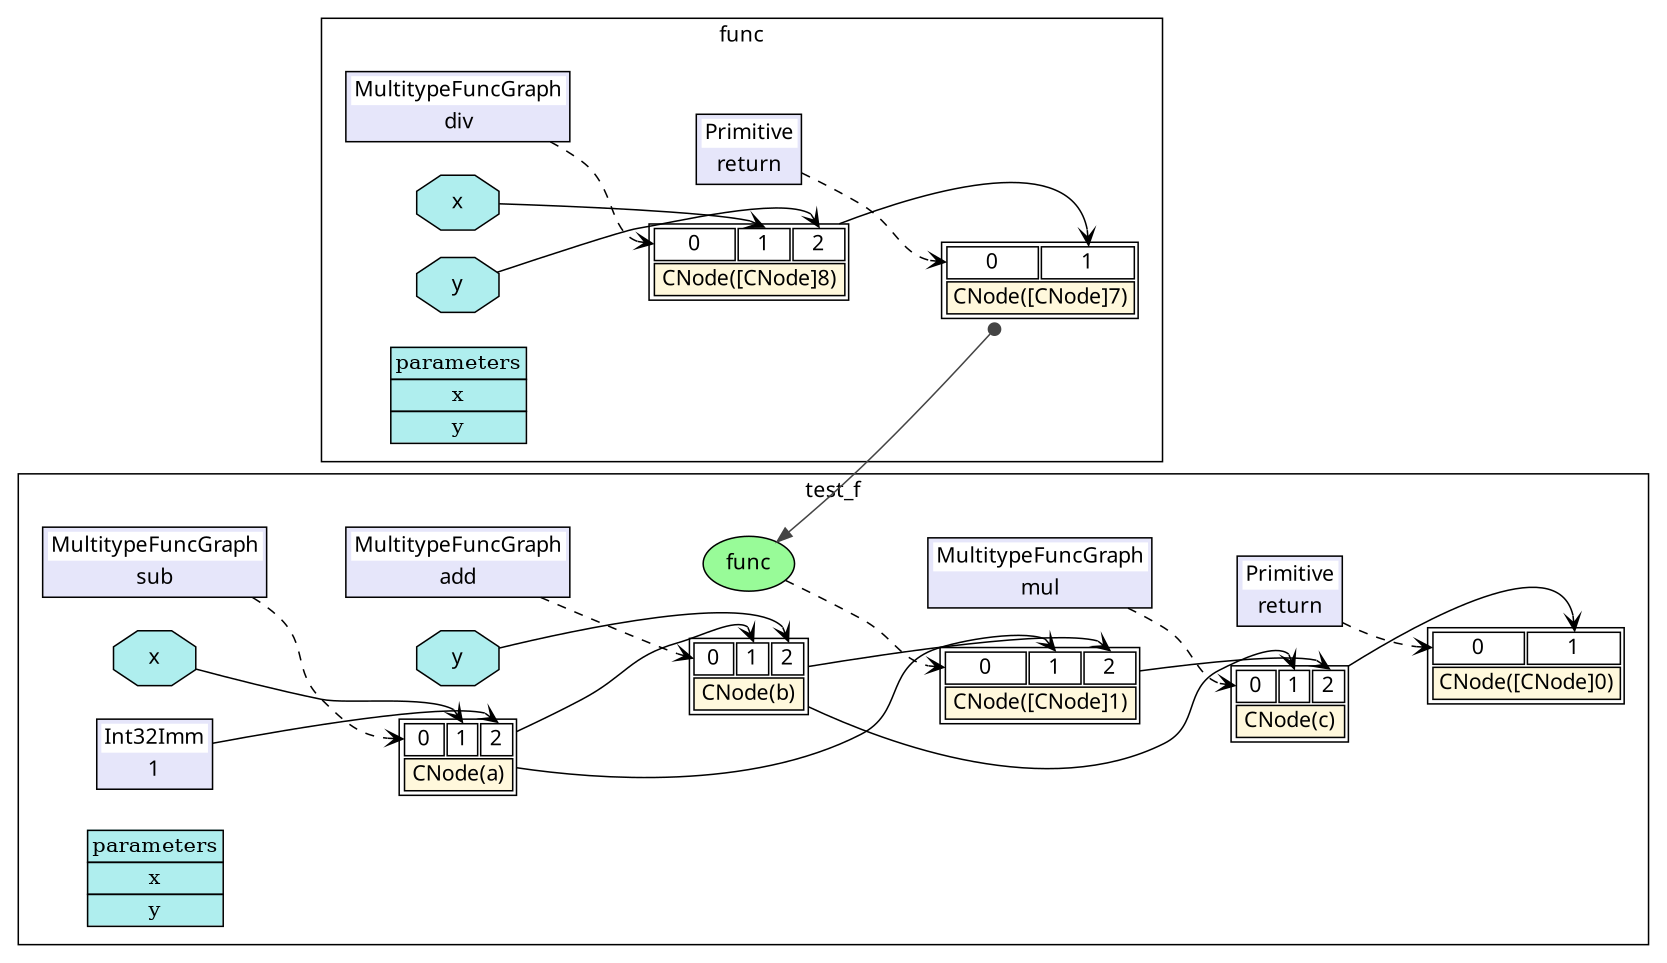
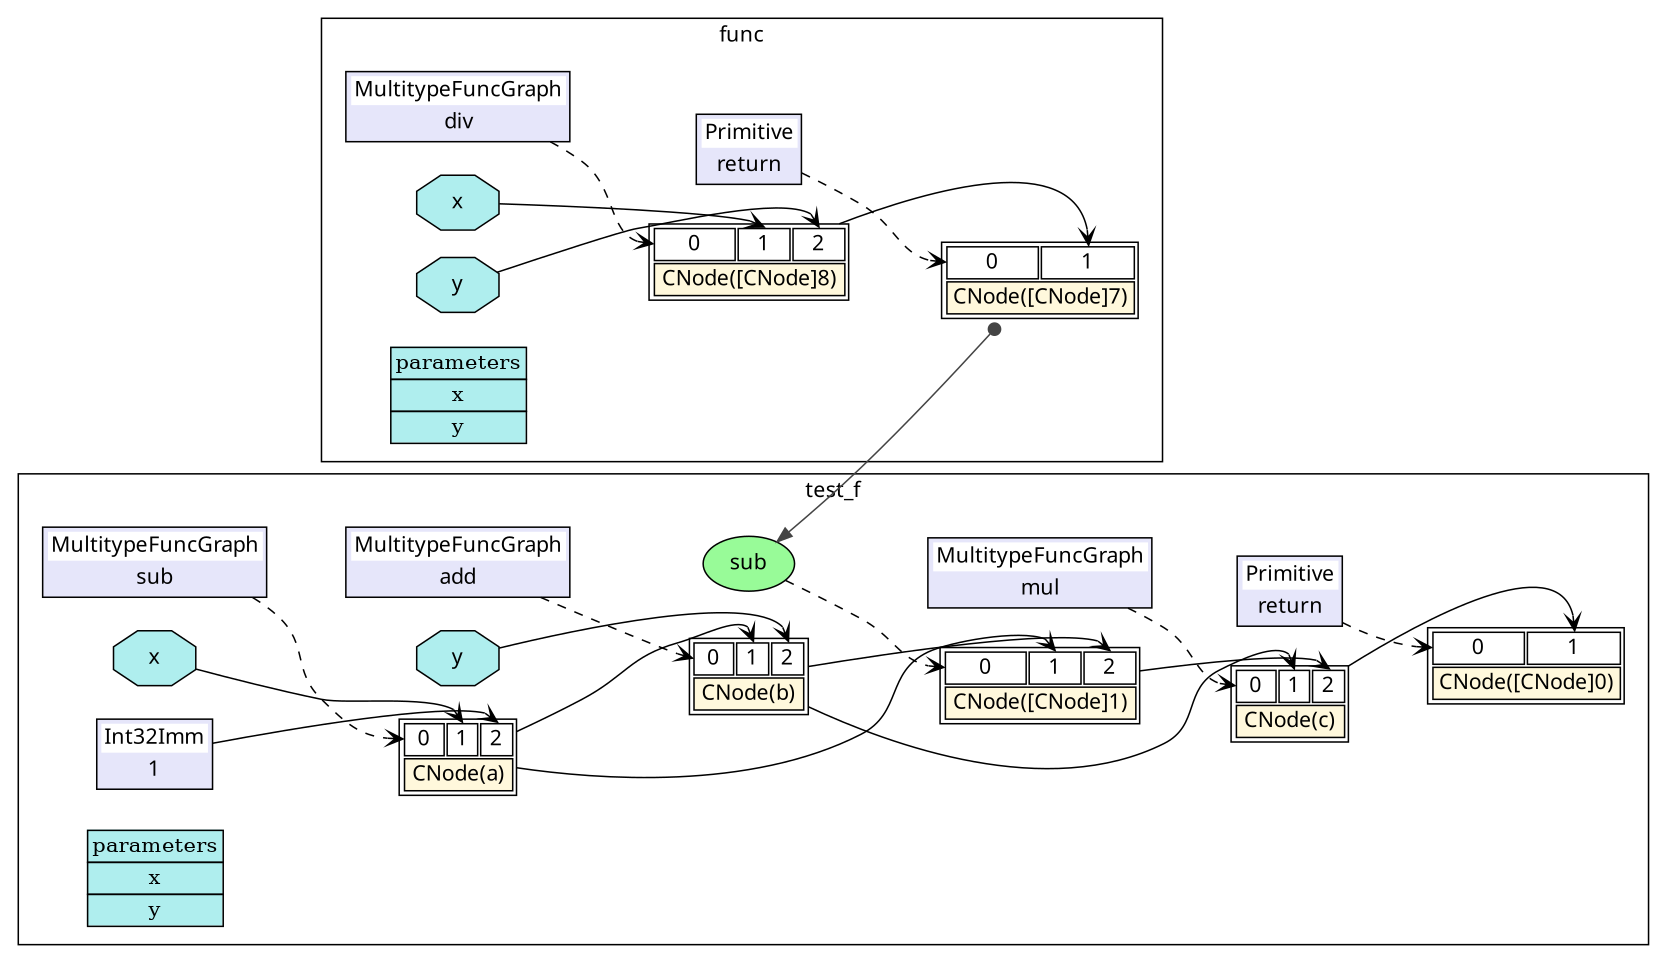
(749, 564) -> (749, 564)
